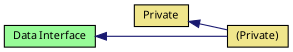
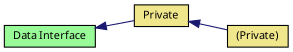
(167, 36) -> (120, 23)
